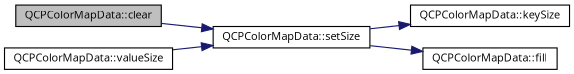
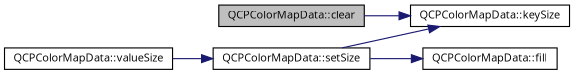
(182, 26) -> (382, 16)
